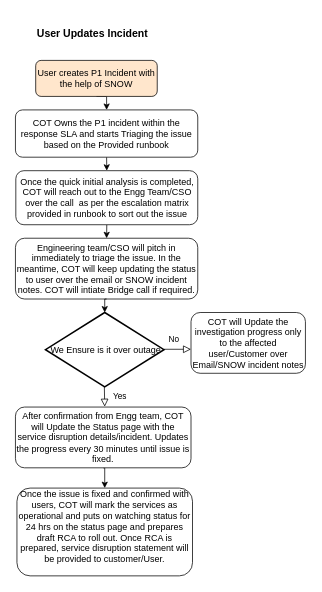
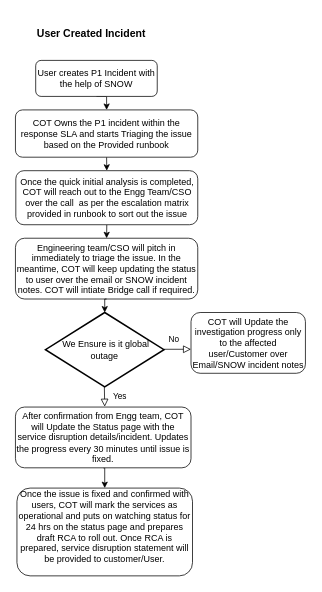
(87, 26) -> (87, 26)
(96, 78) -> (96, 78)
(105, 350) -> (105, 350)
